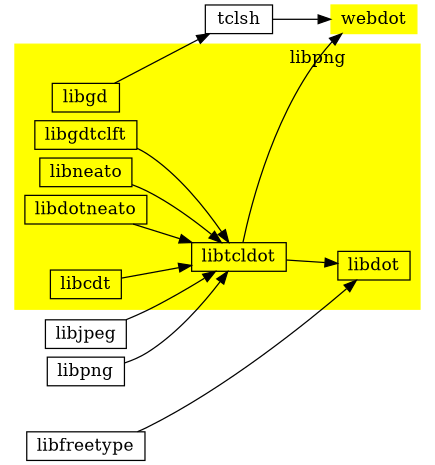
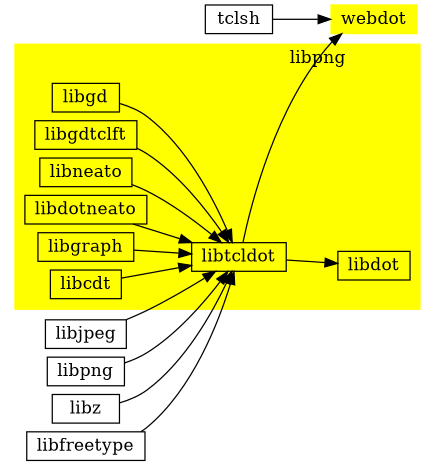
(156, 61) -> (185, 156)
none -> (86, 247)
(246, 367) -> (196, 365)
none -> (86, 409)
